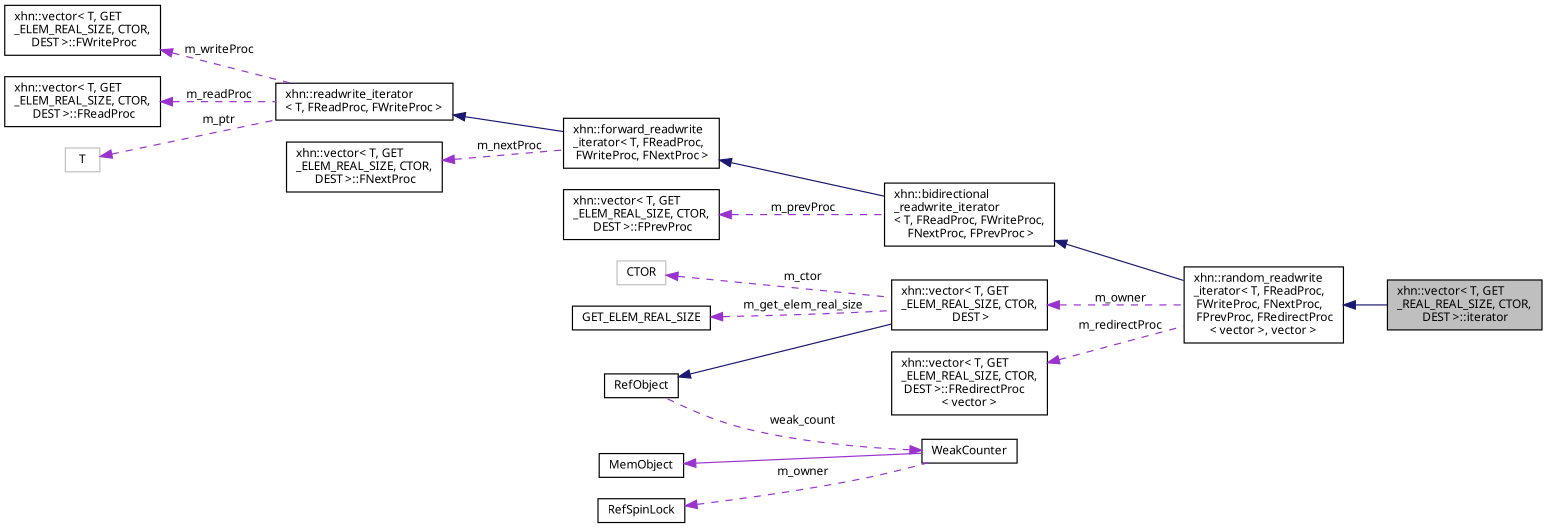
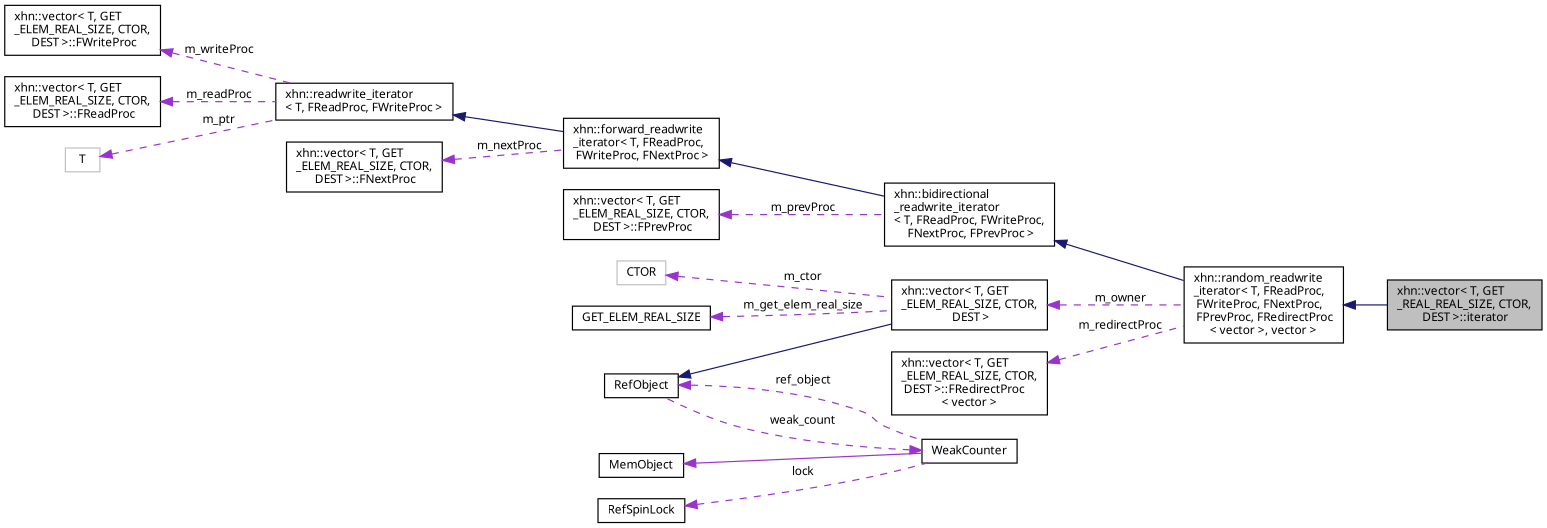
none -> (810, 397)
(802, 472) -> (802, 472)
